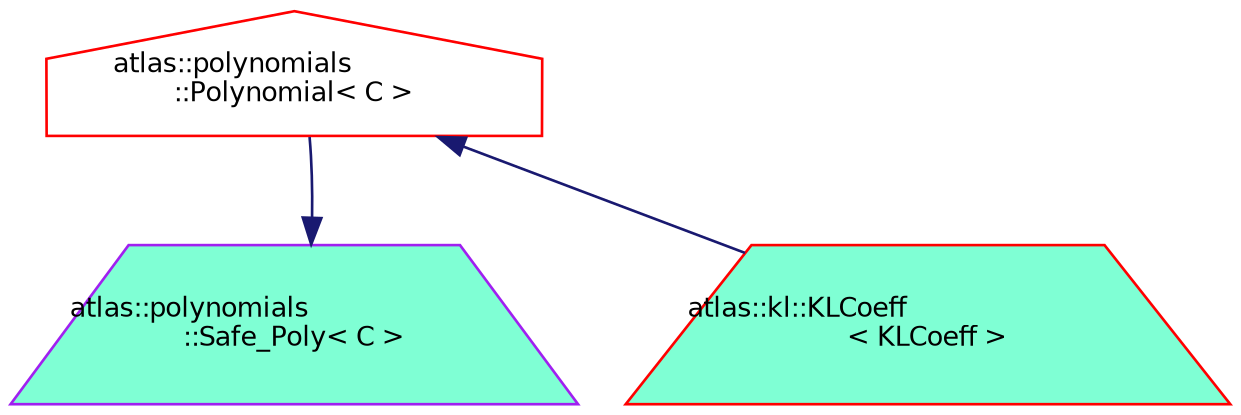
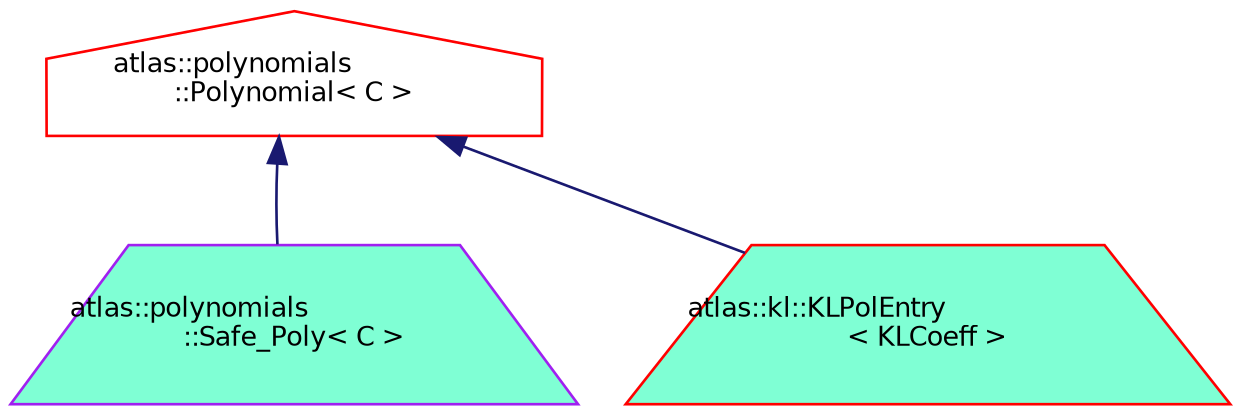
(312, 177) -> (276, 204)
(928, 325) -> (928, 325)
